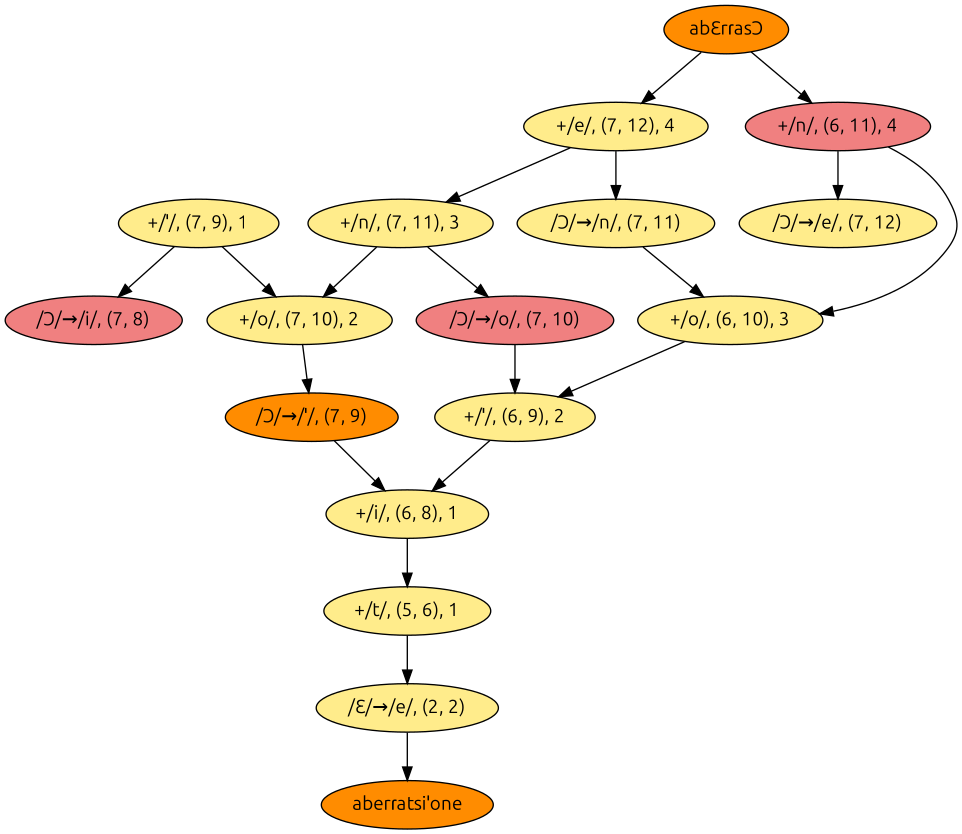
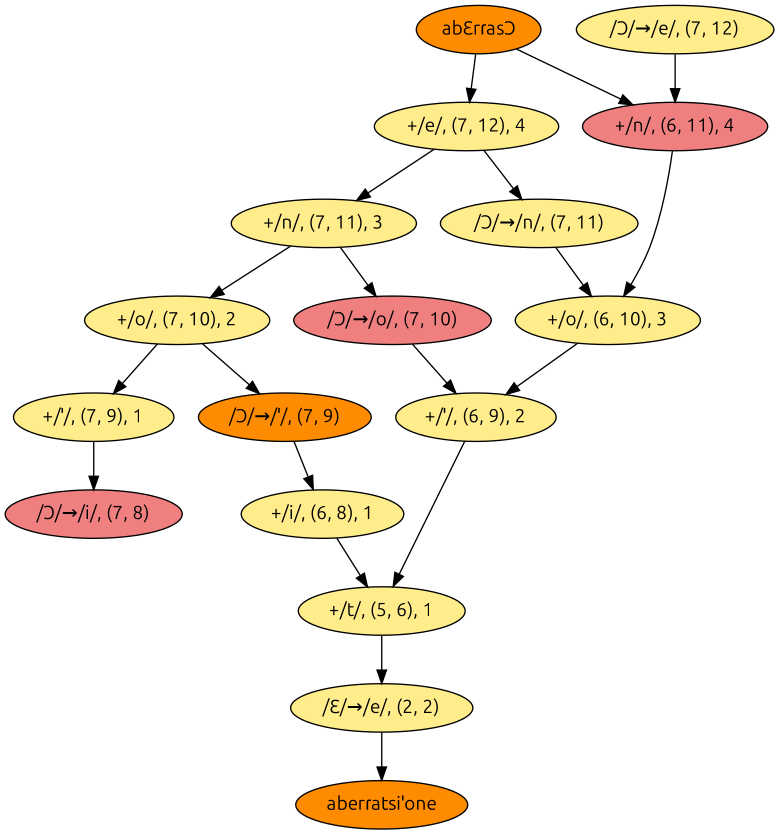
(838, 168) -> (675, 71)
(244, 267) -> (140, 364)
(466, 461) -> (432, 508)
